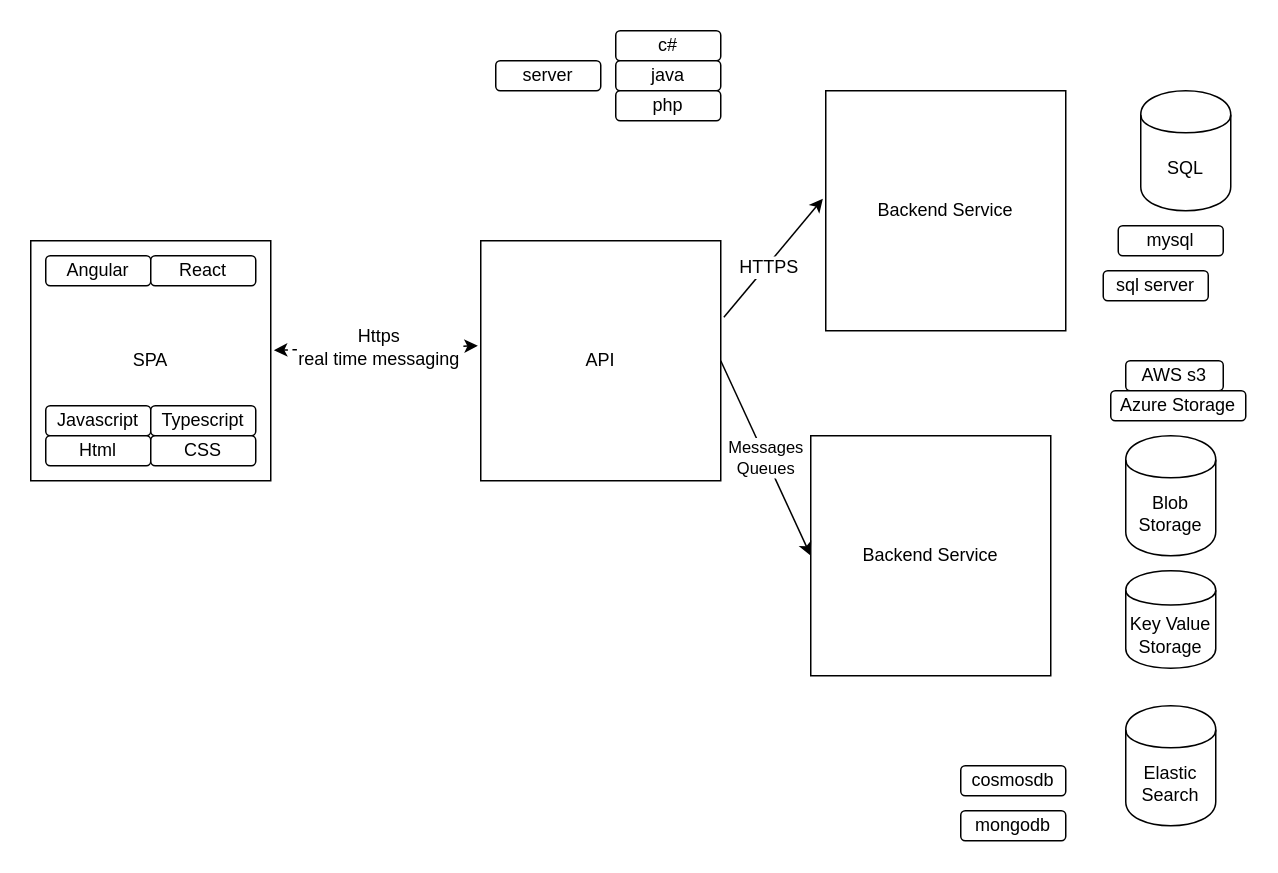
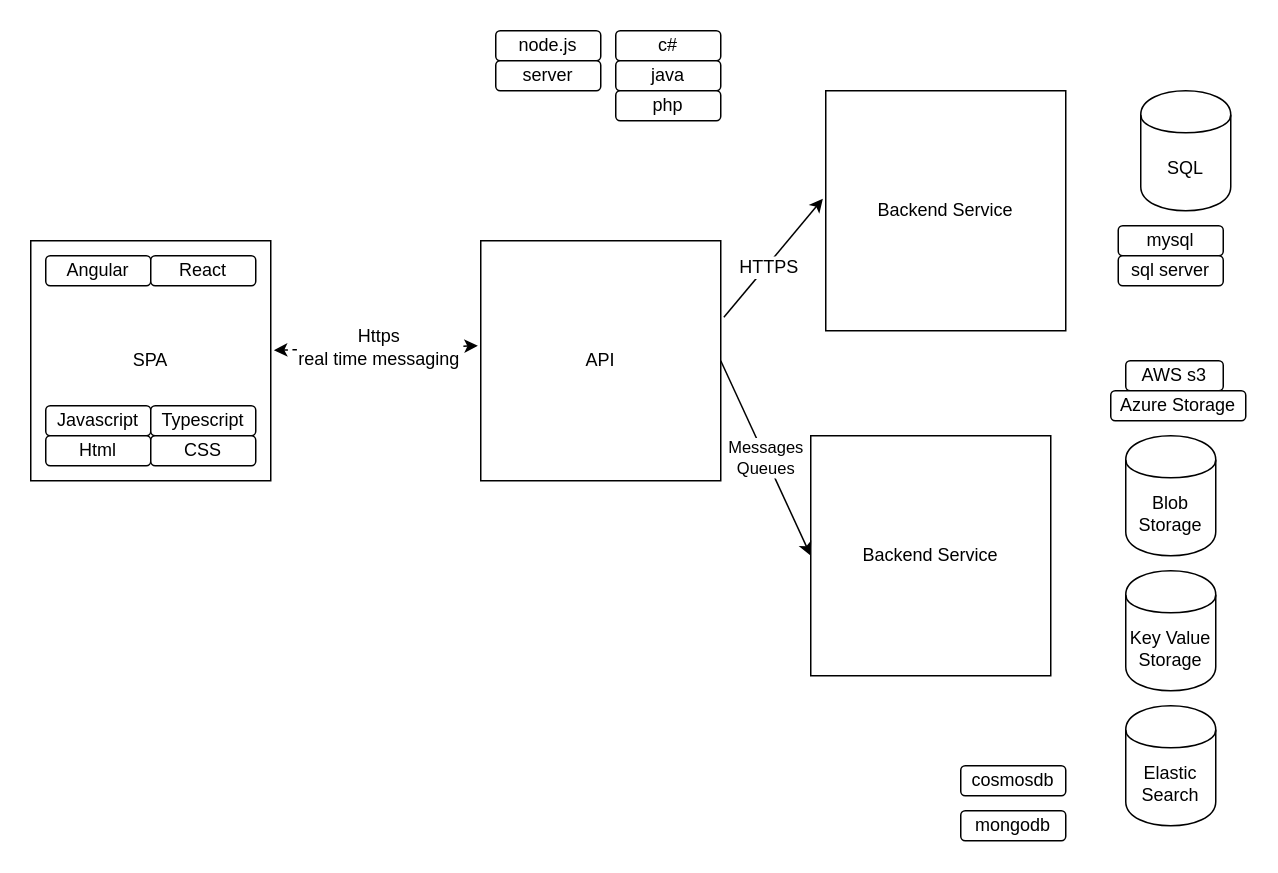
none -> (548, 46)
(1156, 286) -> (1171, 271)
(1171, 620) -> (1171, 631)
